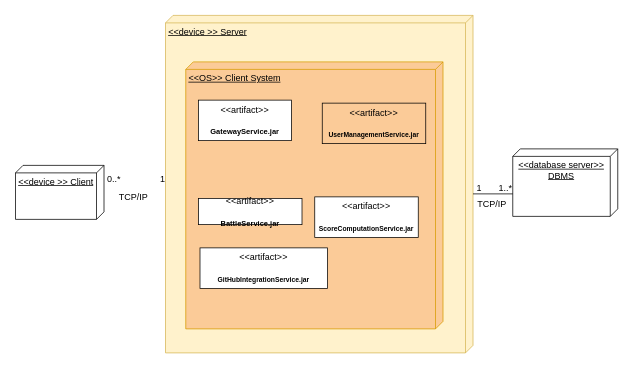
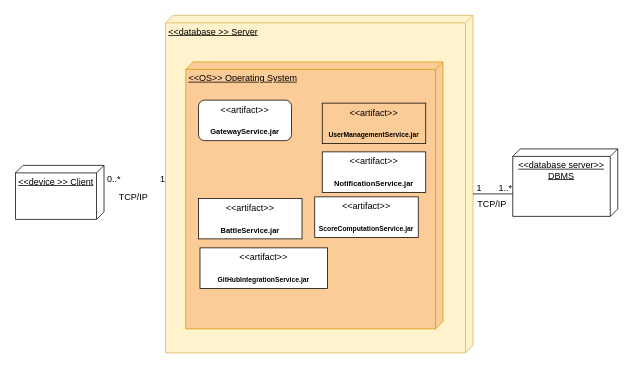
(210, 32) -> (216, 32)
(234, 79) -> (243, 79)
(245, 120) -> (245, 120)
none -> (374, 172)
(250, 212) -> (250, 219)
